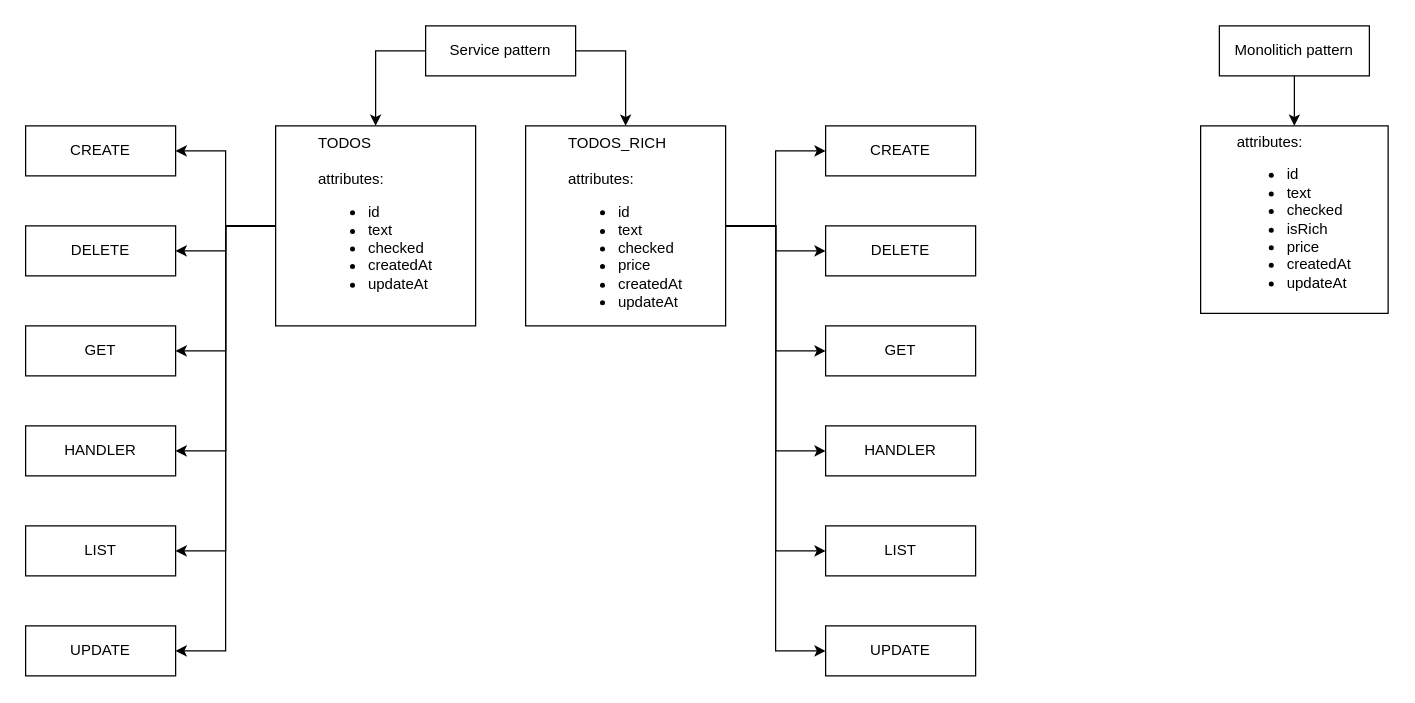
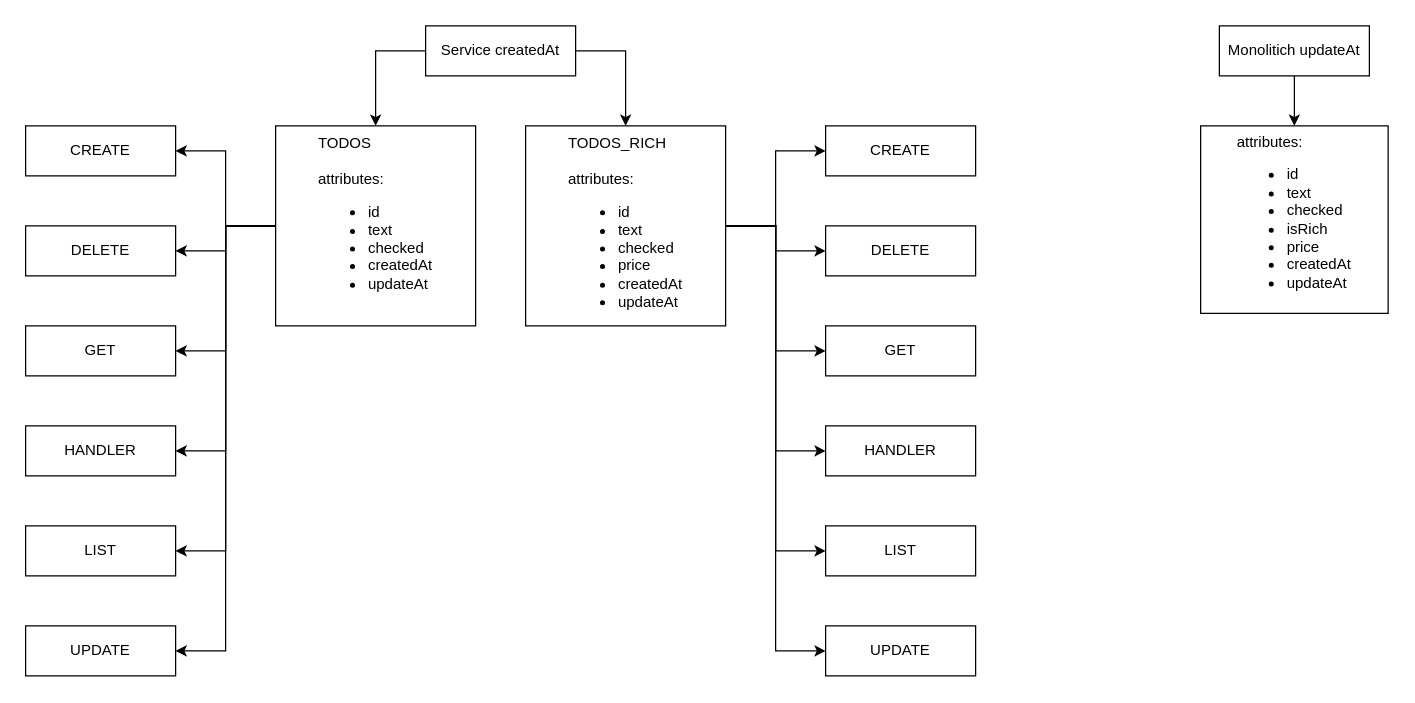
(501, 51) -> (501, 51)
(1294, 51) -> (1294, 51)
